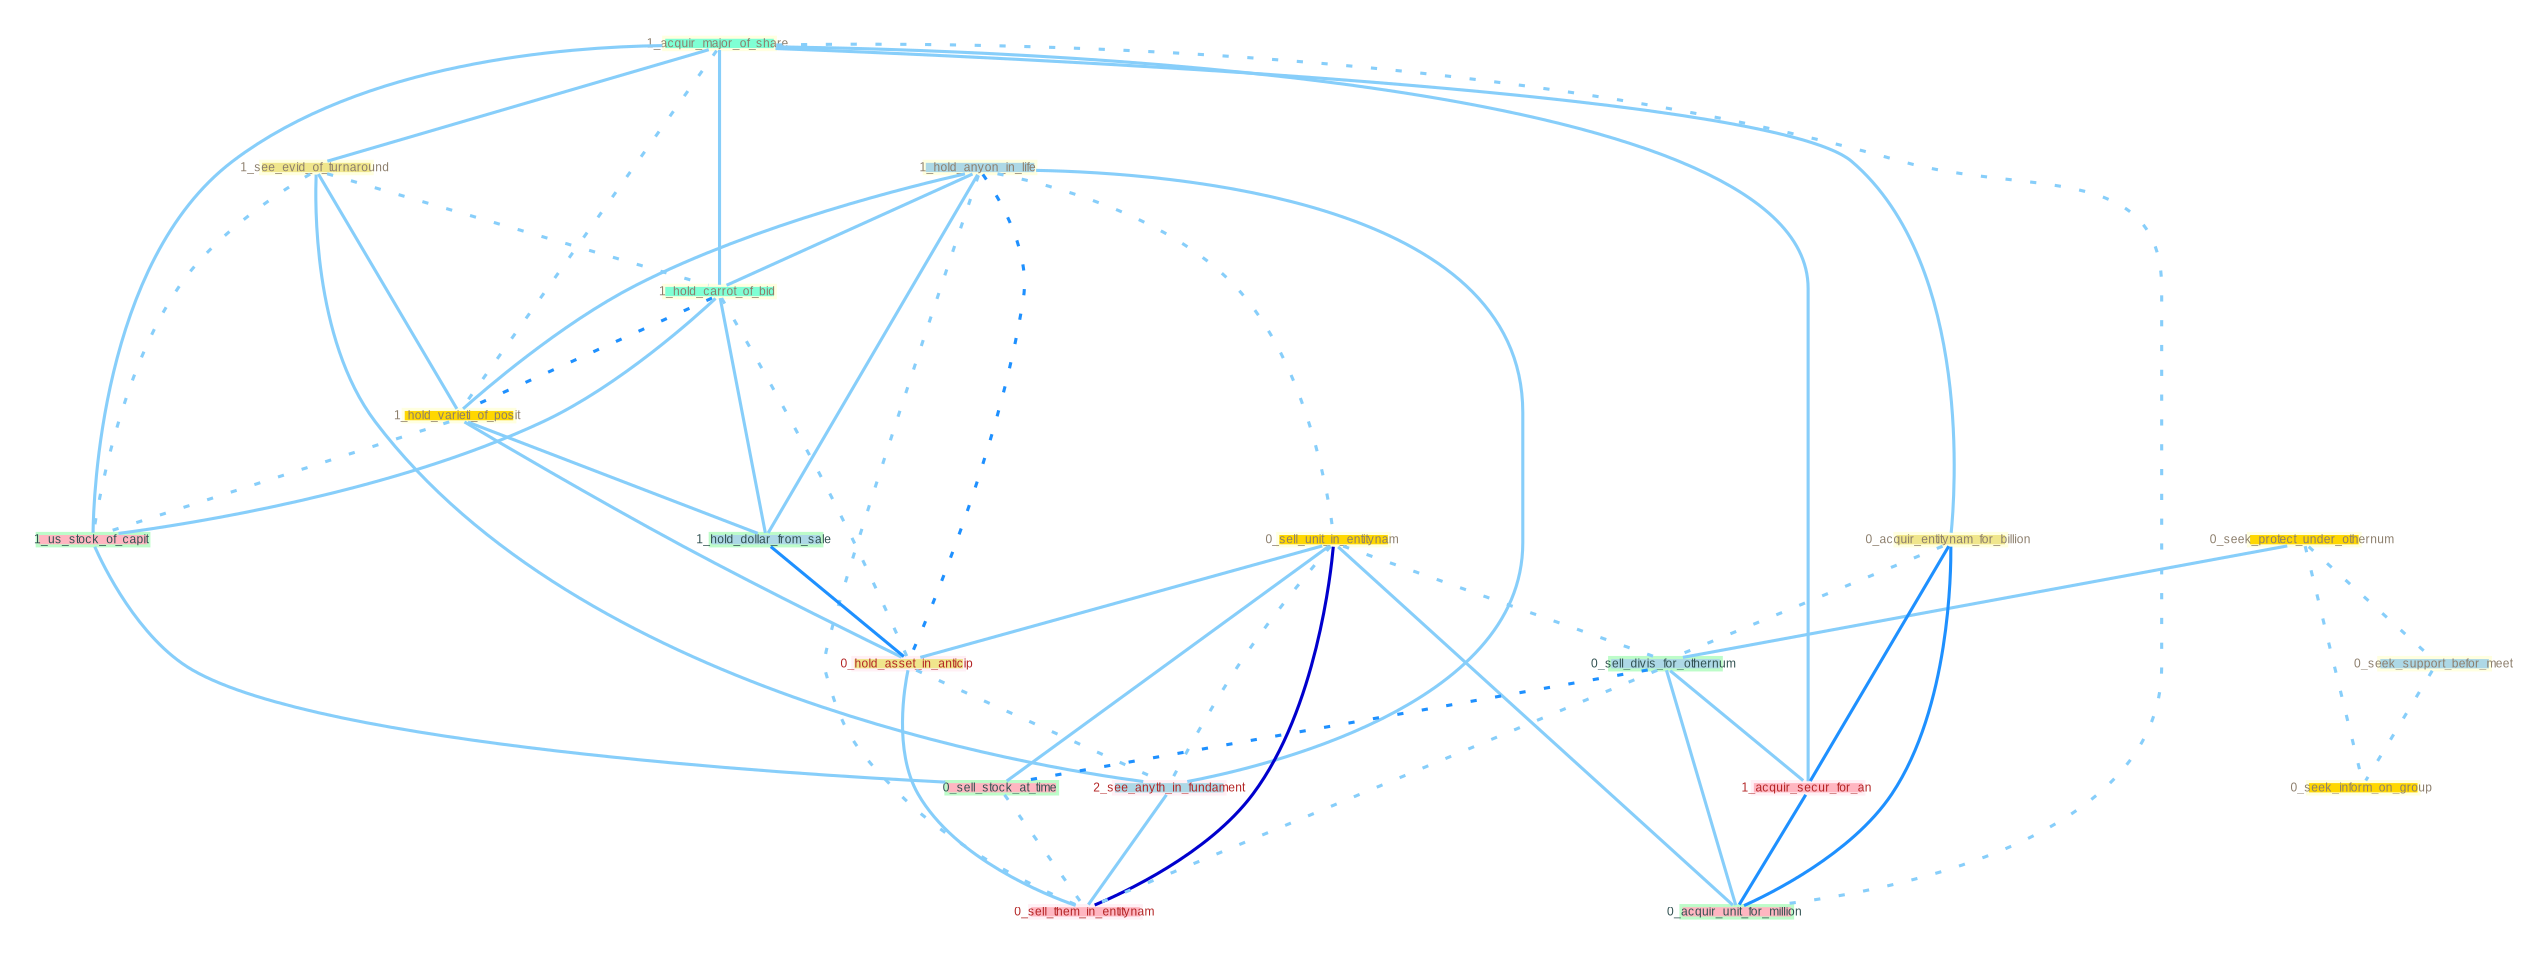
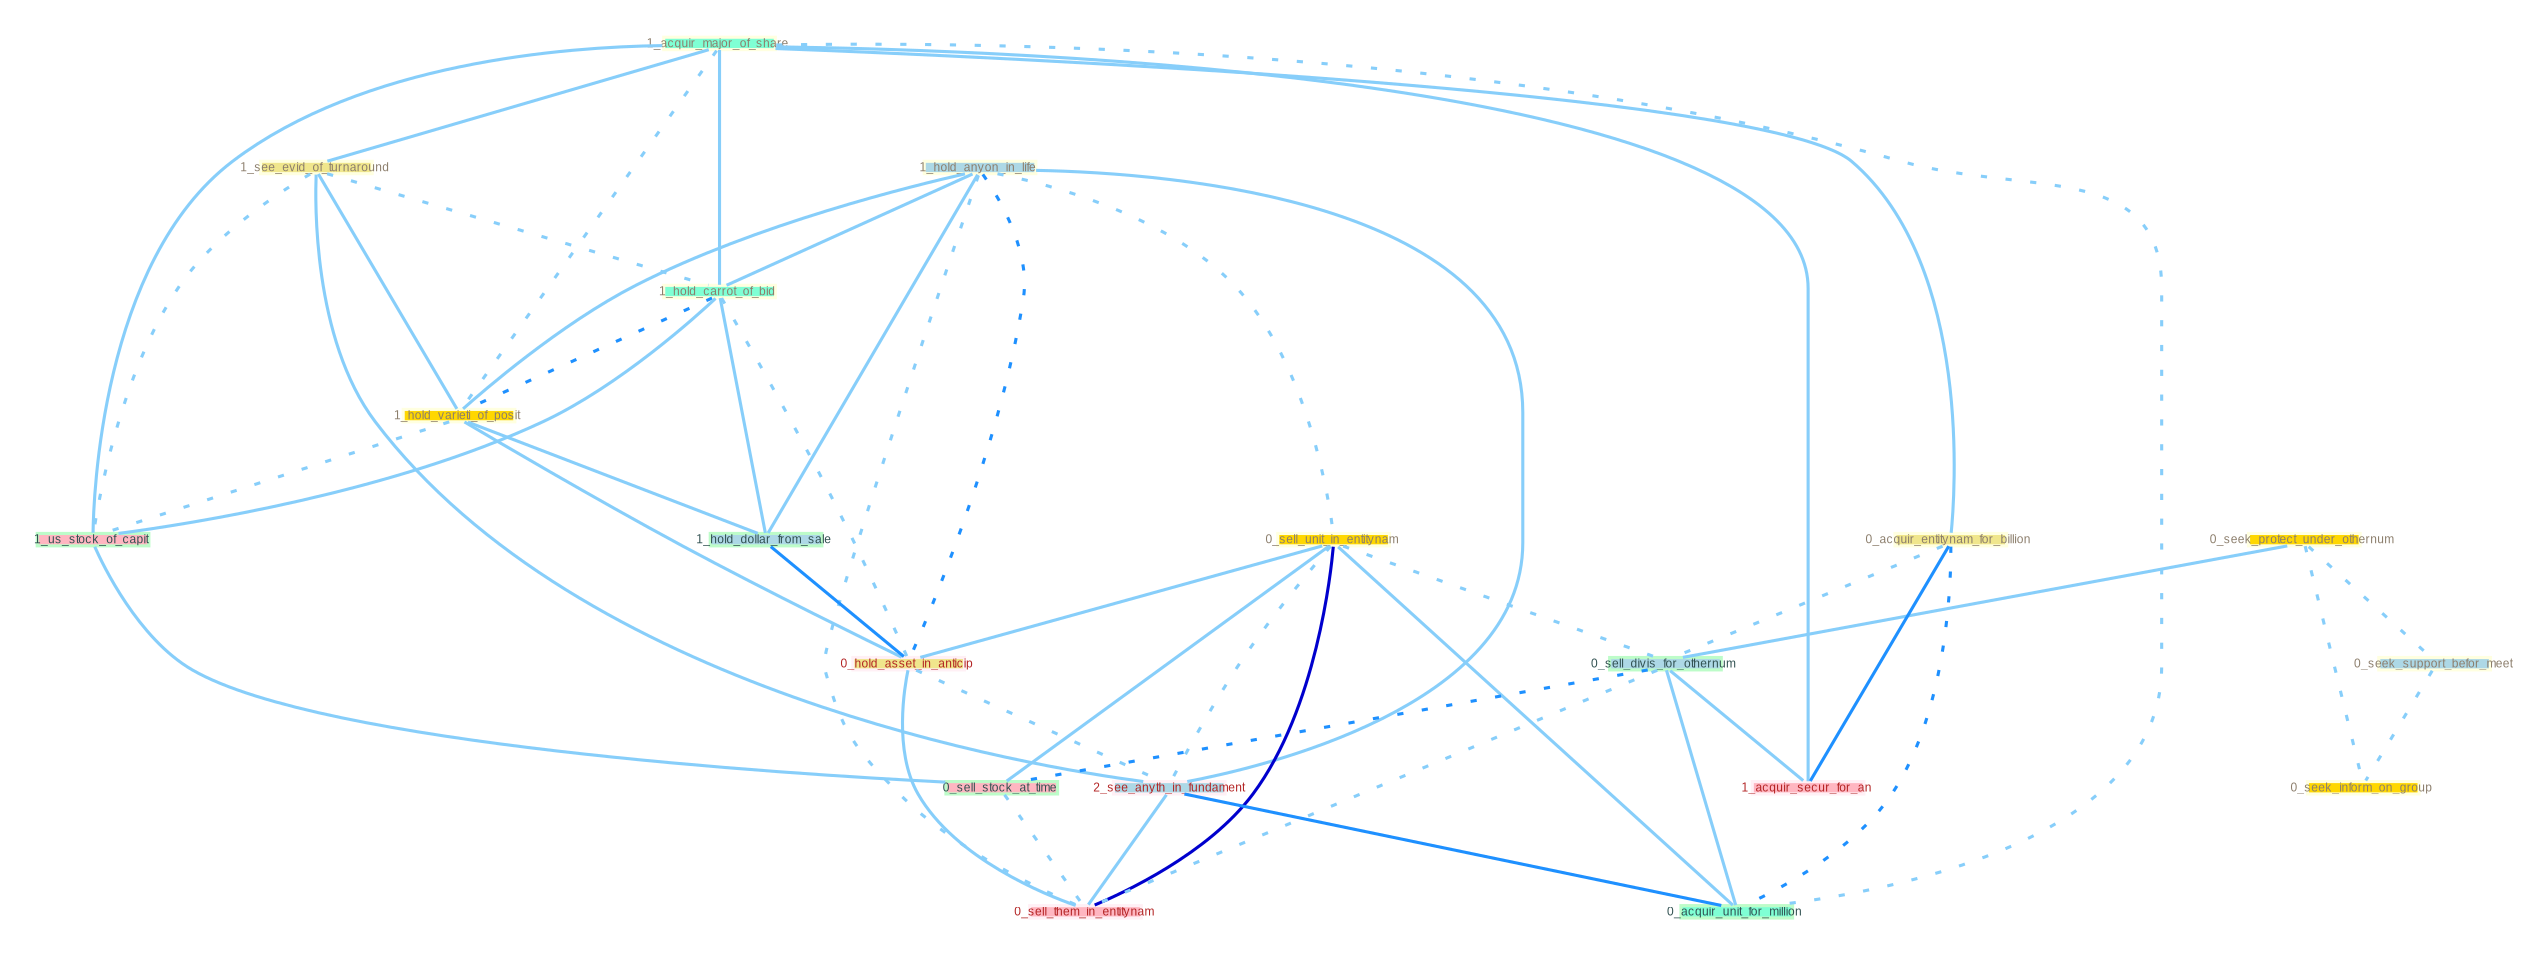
(1909, 763) -> (1909, 763)
(1772, 850) -> (1453, 850)
(1737, 912) -> (1737, 912)
